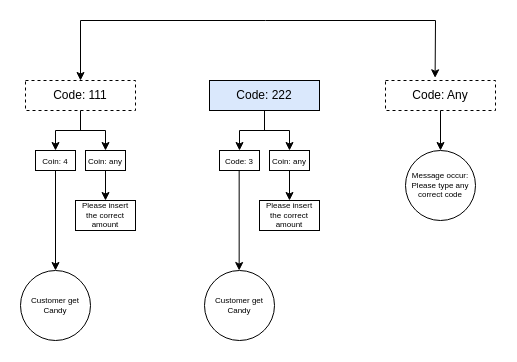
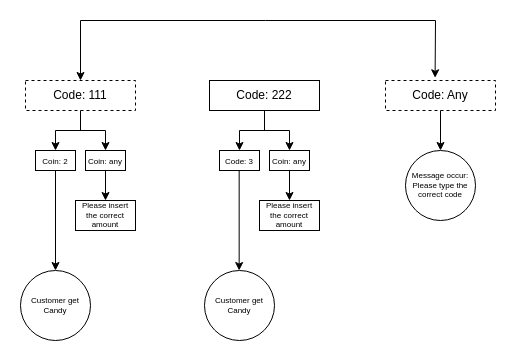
(265, 96) -> (265, 96)
(56, 161) -> (56, 161)
(441, 186) -> (441, 186)
